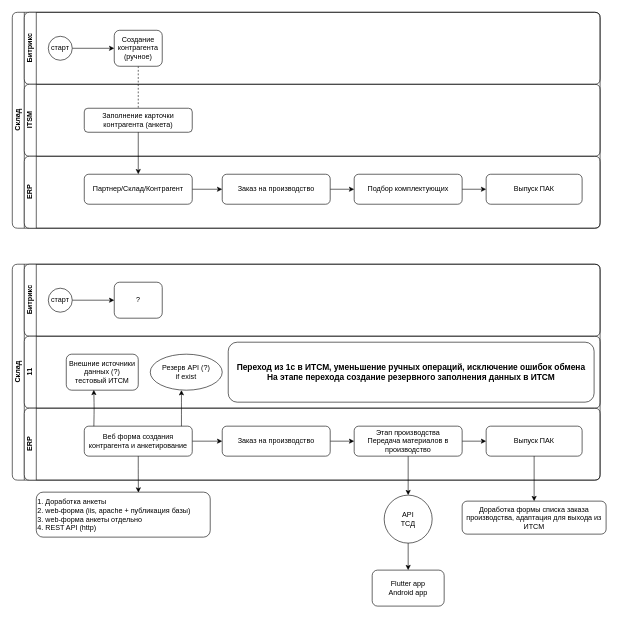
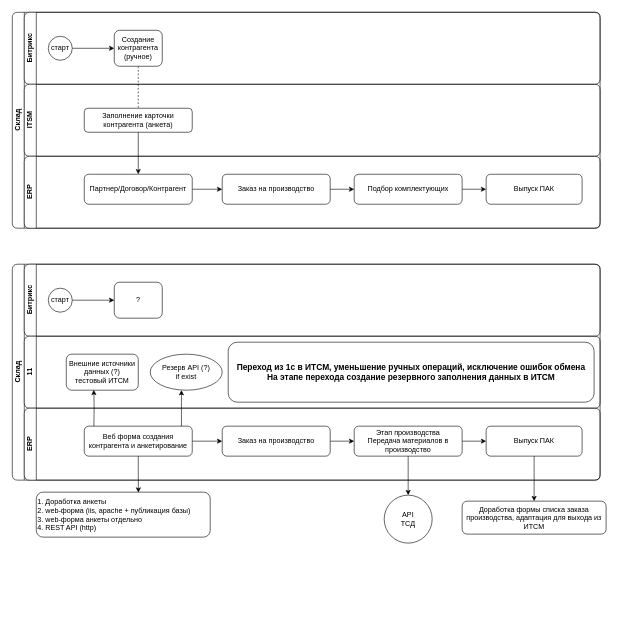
(138, 189) -> (138, 189)
(408, 564) -> none
(408, 588) -> none
